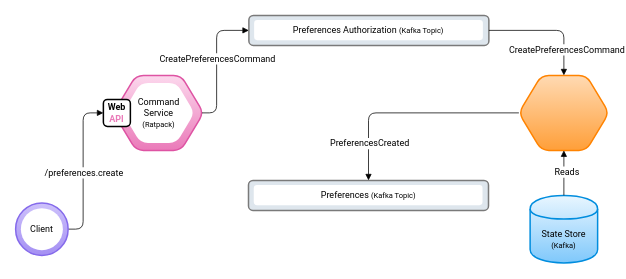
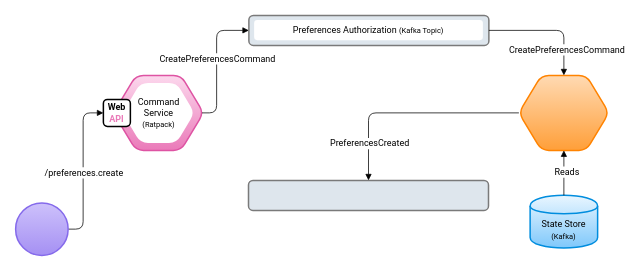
(368, 195) -> none
(42, 229) -> none
(564, 229) -> (564, 222)
